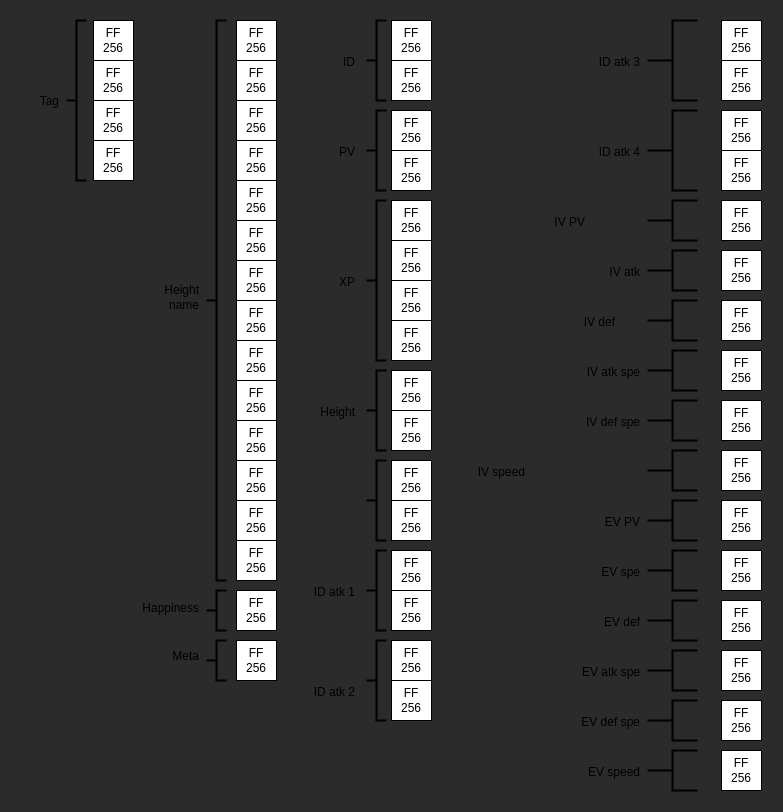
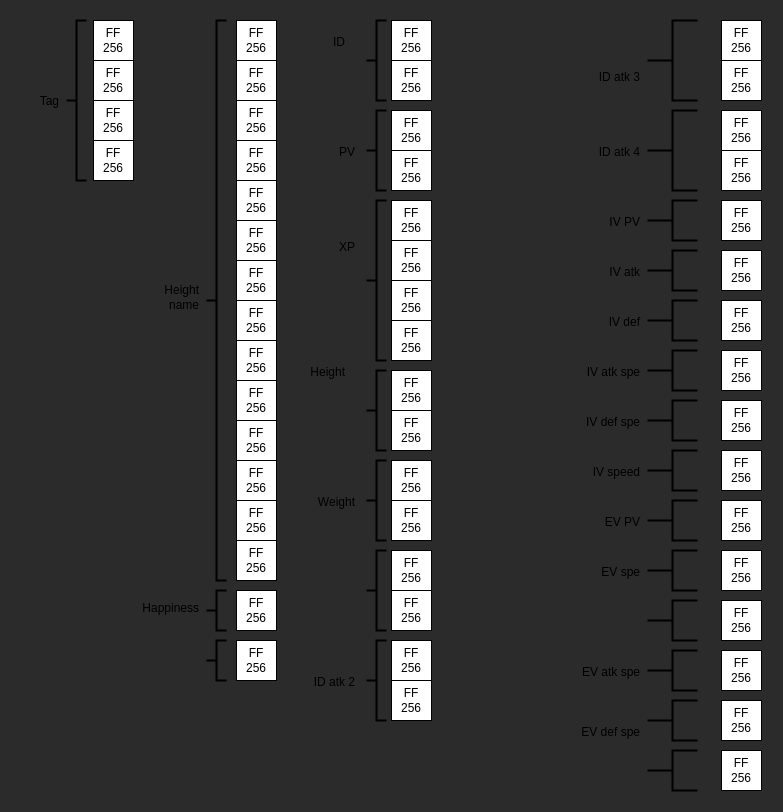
(337, 63) -> (327, 43)
(612, 63) -> (612, 78)
(562, 223) -> (617, 223)
(337, 283) -> (337, 248)
(592, 323) -> (617, 323)
(327, 413) -> (317, 373)
(492, 473) -> (607, 473)
none -> (327, 503)
(327, 593) -> none
(612, 623) -> none
(176, 657) -> none
(327, 693) -> (327, 683)
(602, 723) -> (602, 733)
(602, 773) -> none
